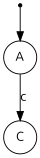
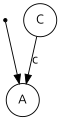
(20, 93) -> (32, 56)
